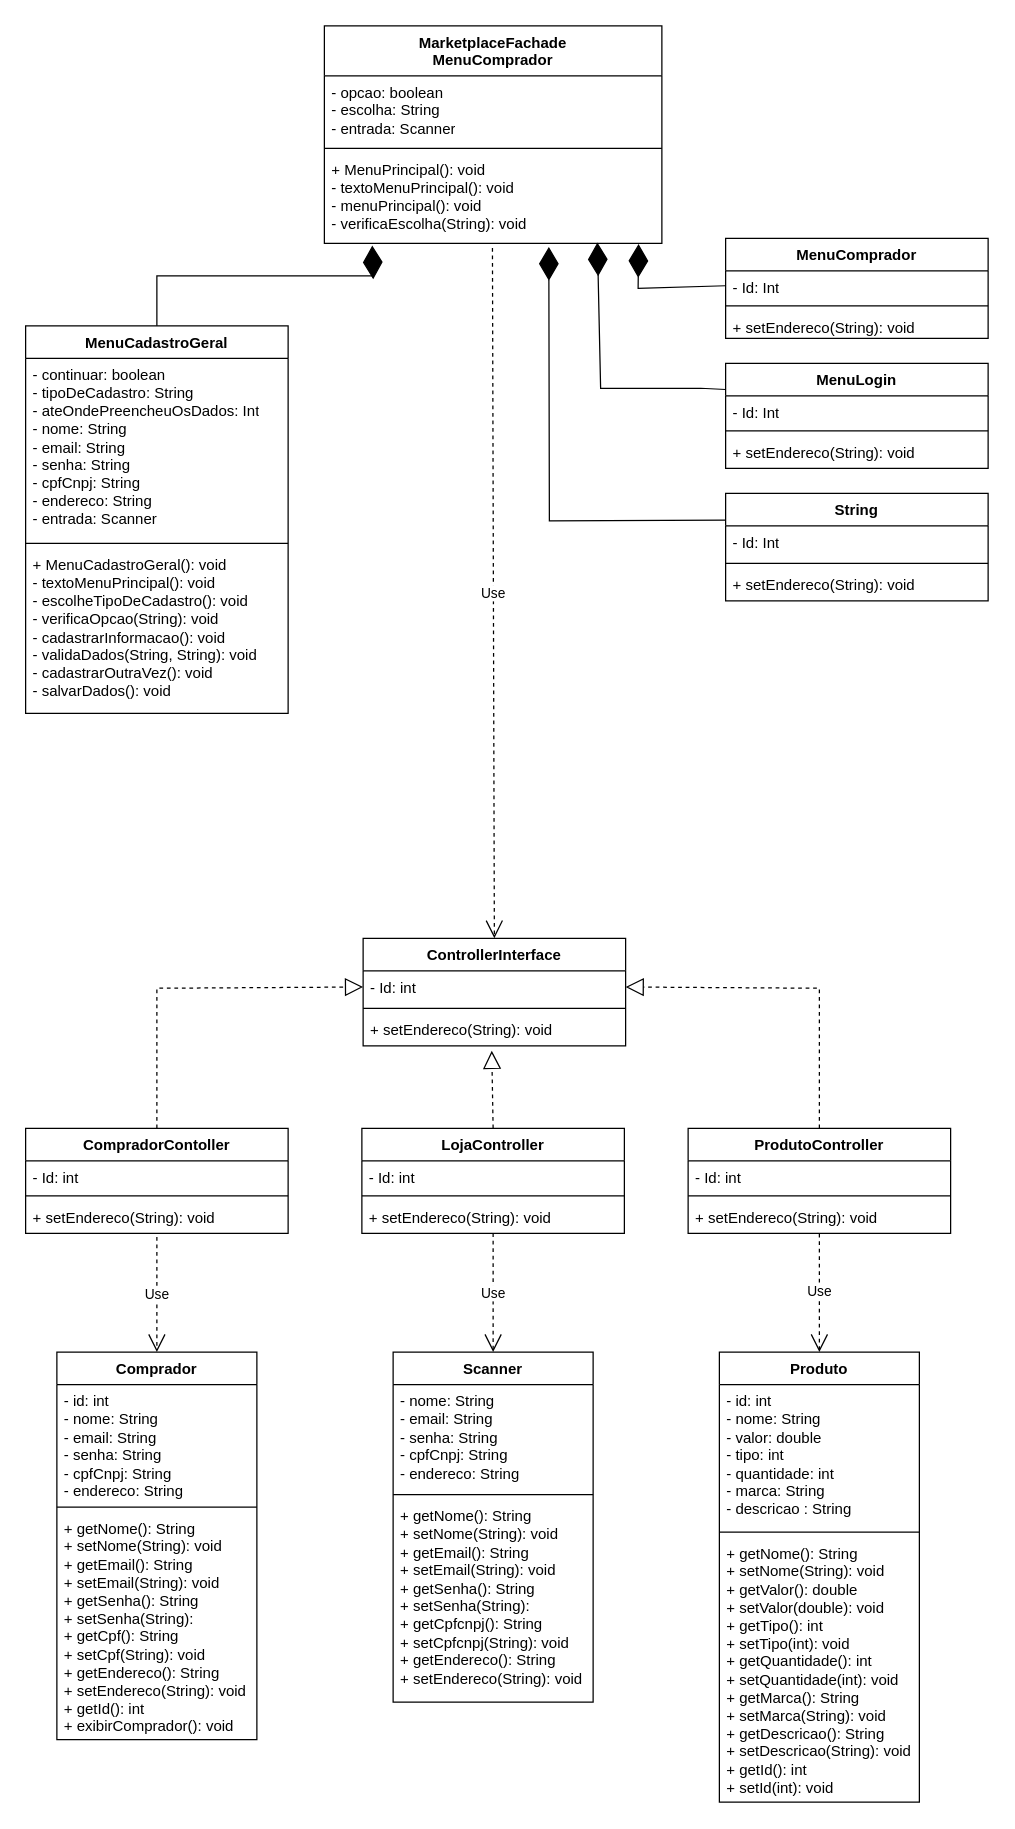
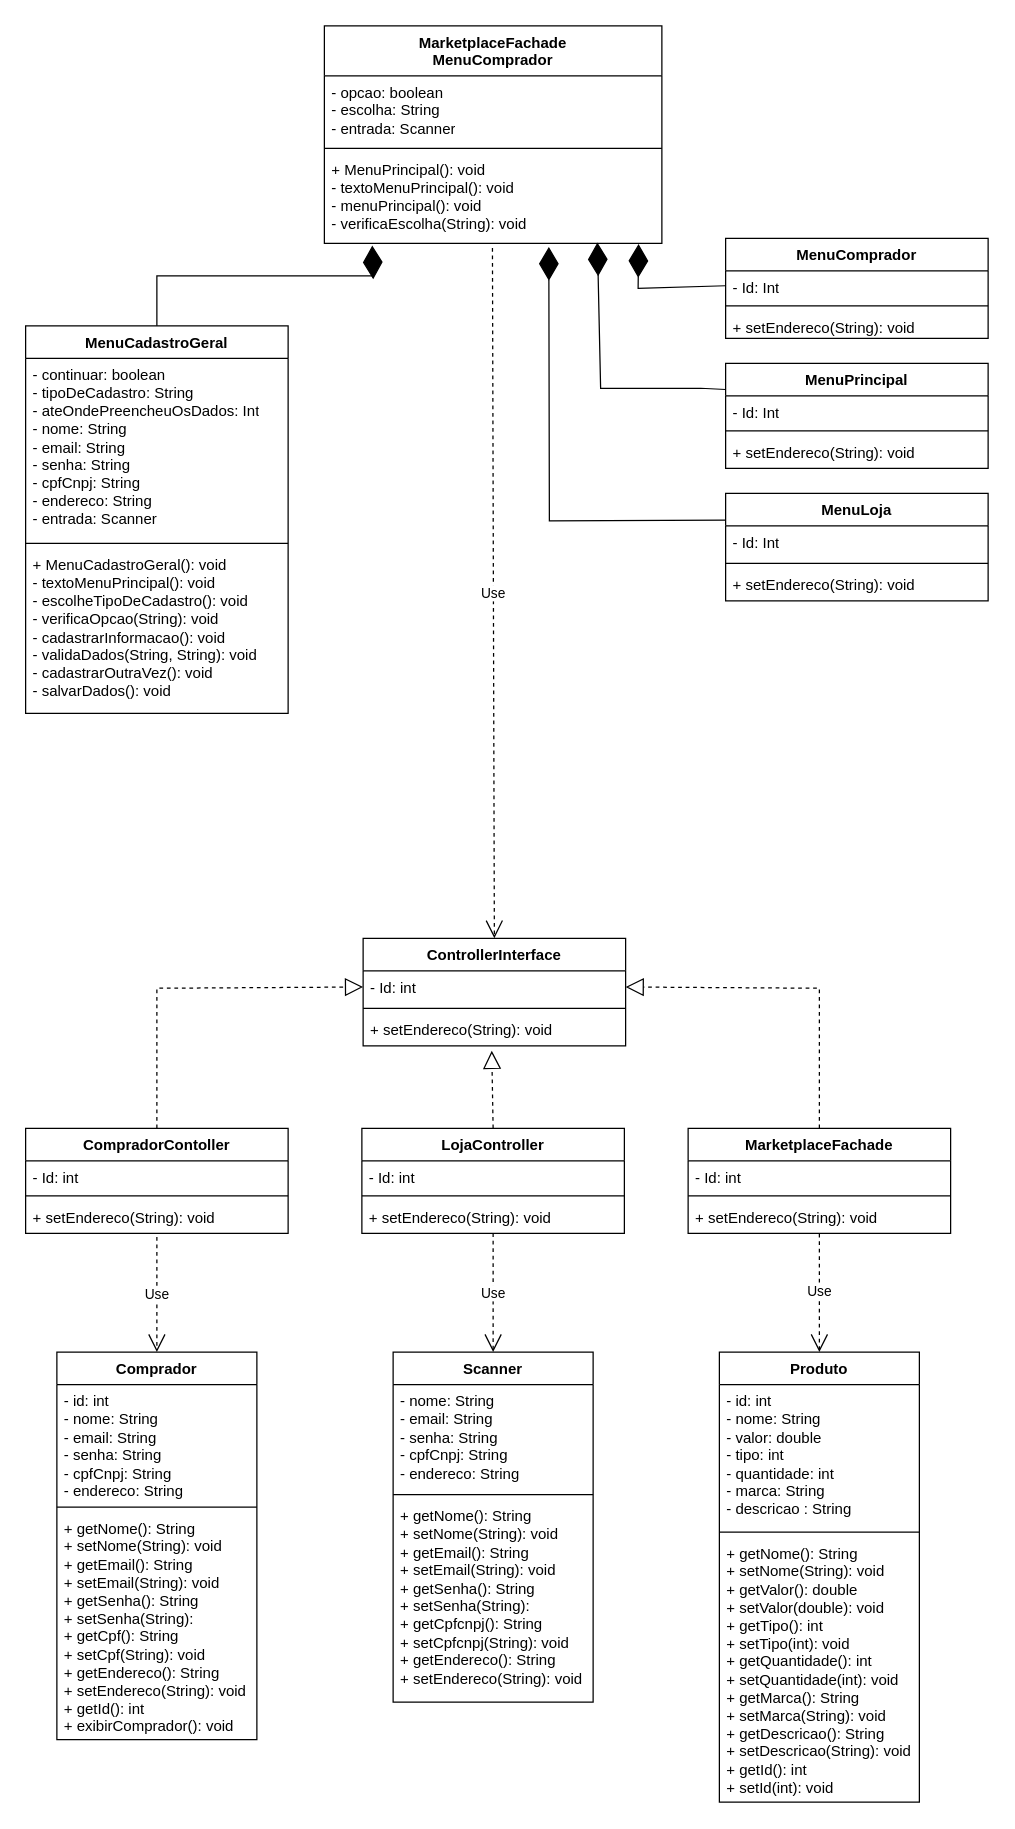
(857, 381) -> (857, 381)
(857, 511) -> (857, 511)
(819, 1146) -> (819, 1146)
